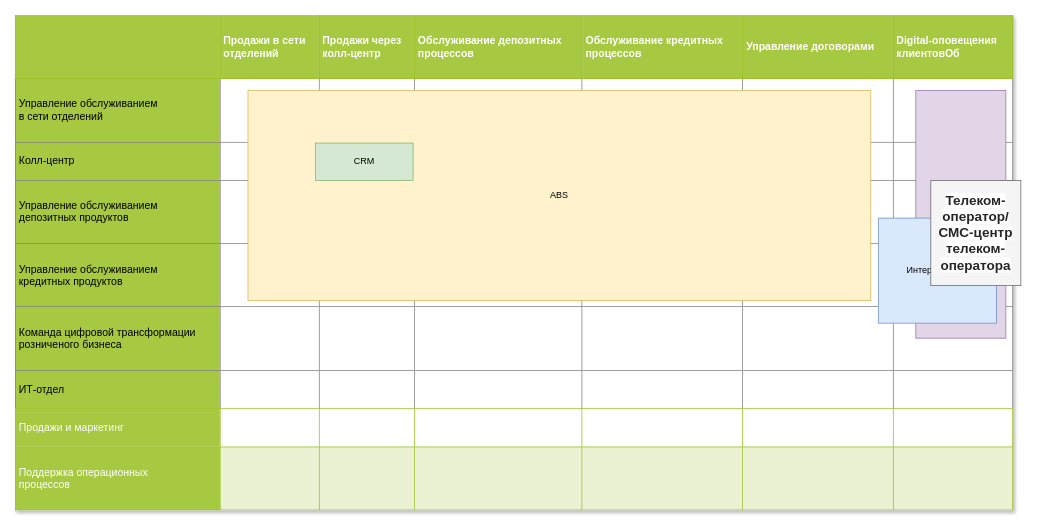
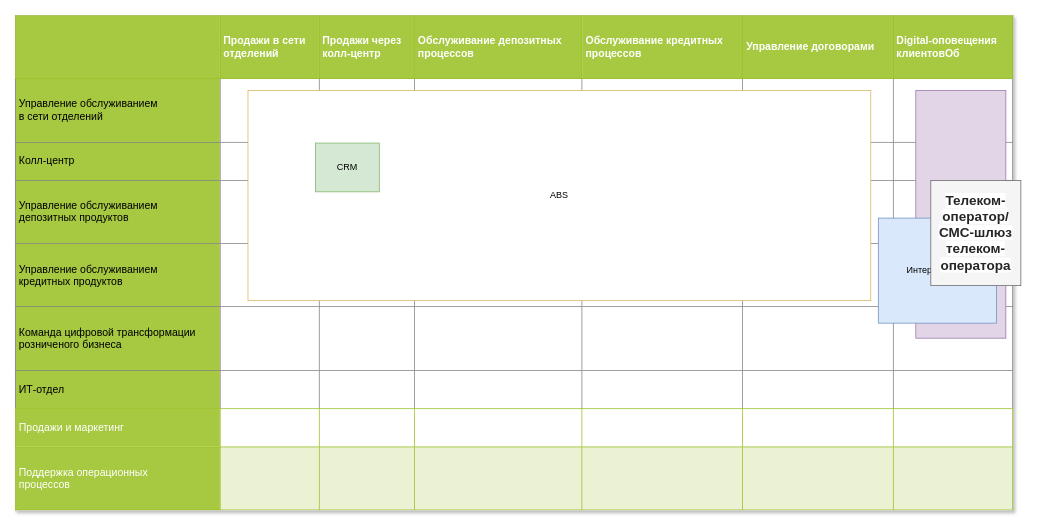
(364, 162) -> (347, 167)
(559, 195) -> (559, 195)
(975, 233) -> (975, 233)
